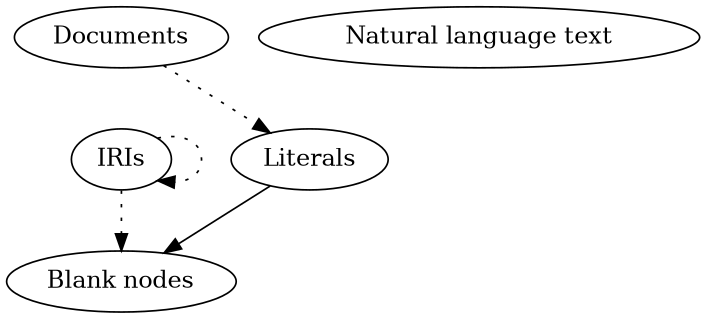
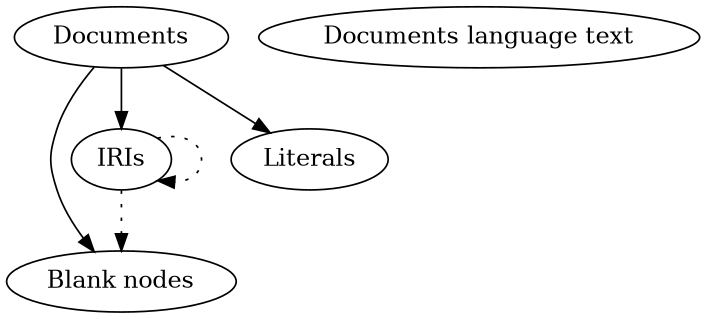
(479, 37) -> (479, 37)
none -> (121, 90)
(210, 95) -> (210, 95)
(225, 215) -> (51, 151)
